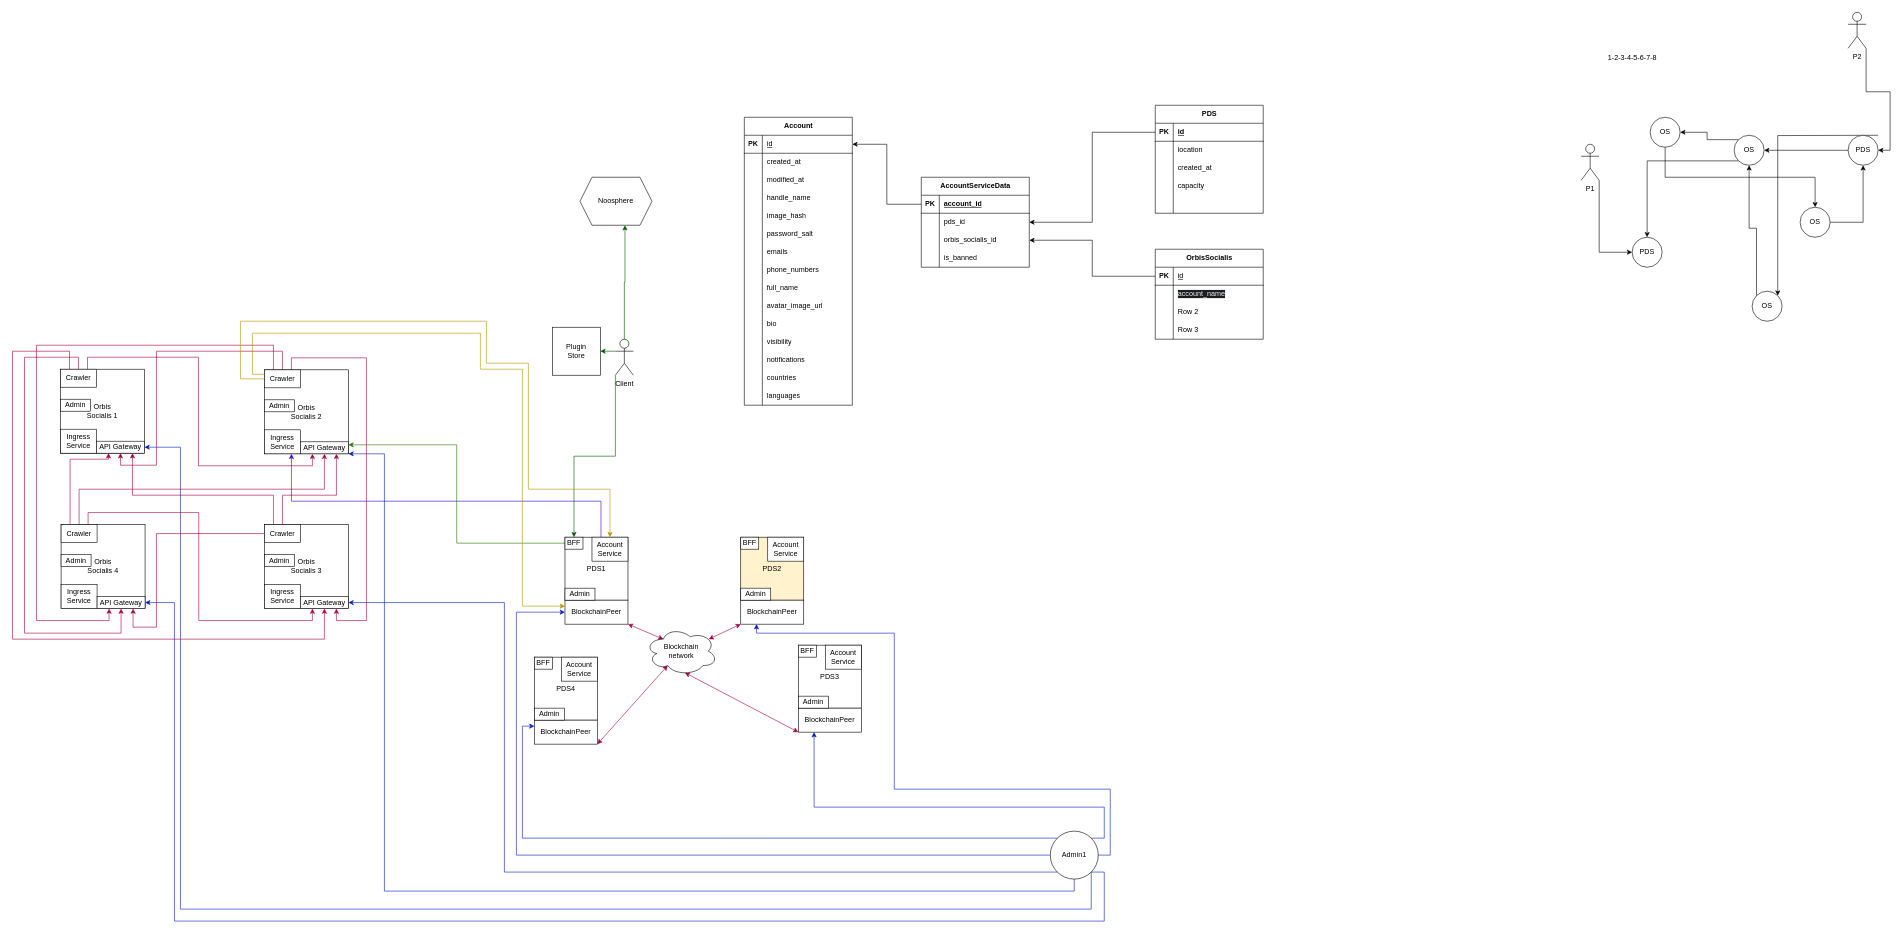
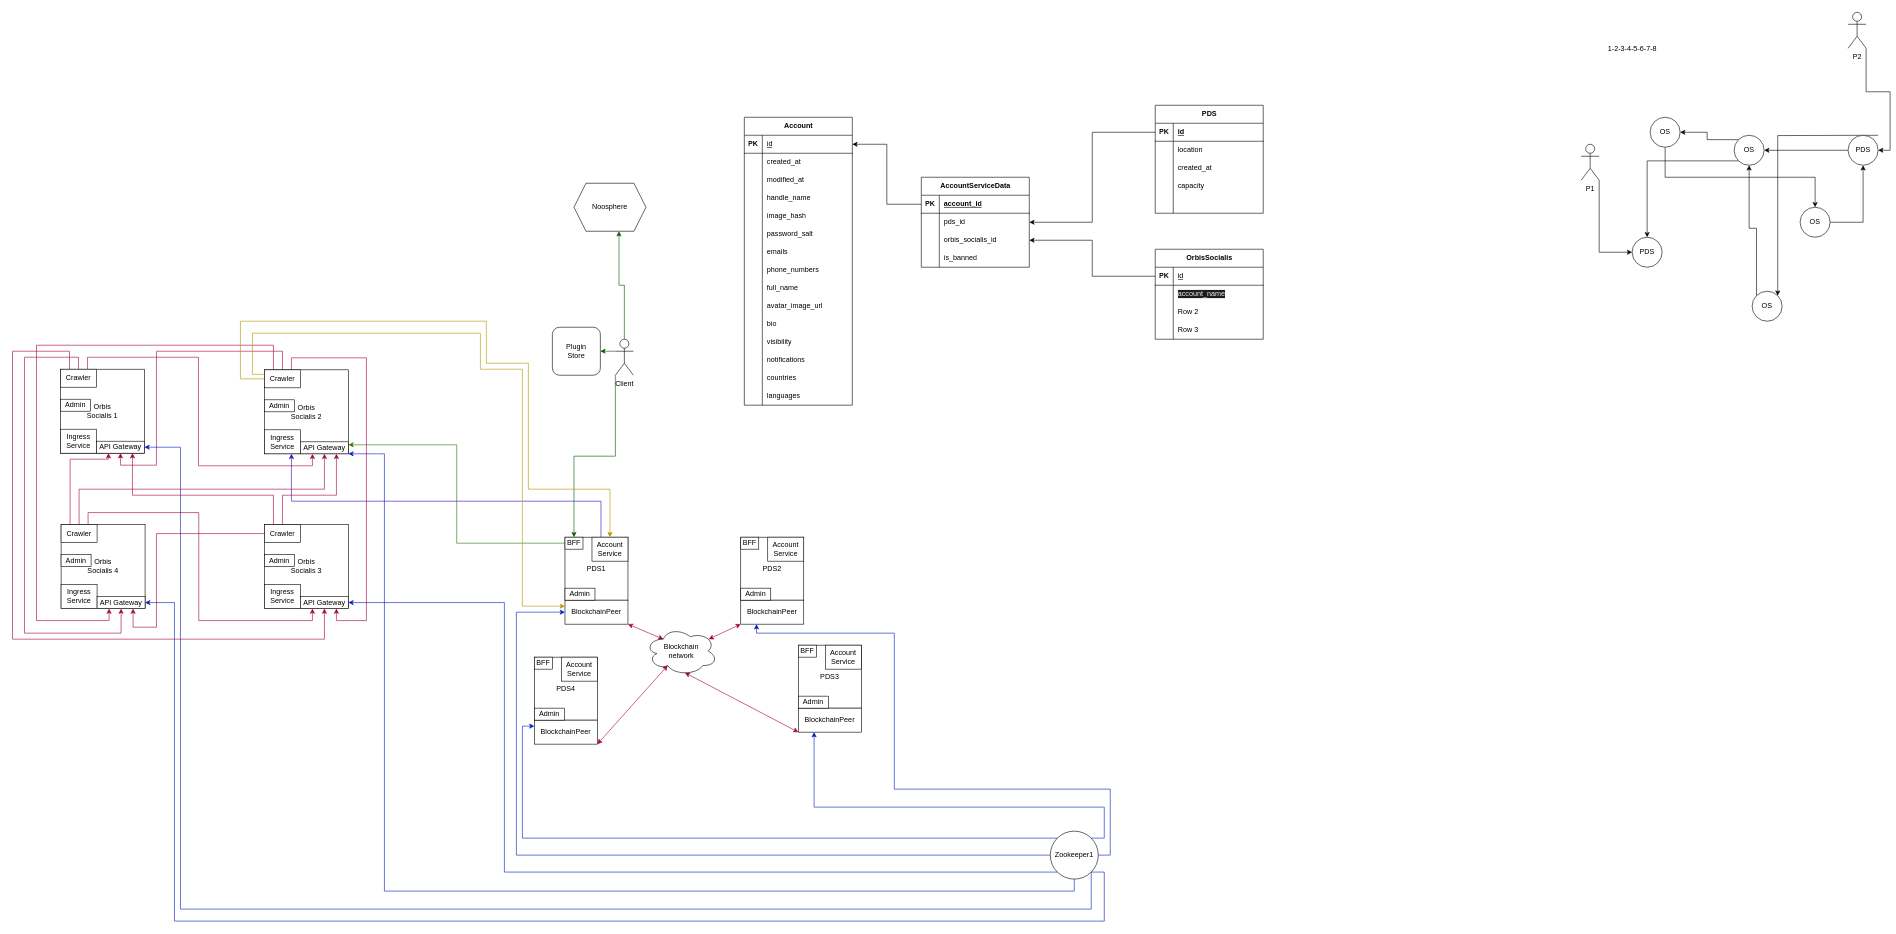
(1632, 62) -> (1632, 53)
(616, 201) -> (610, 207)
(576, 351) -> (576, 351)
(772, 569) -> (772, 569)
(1074, 855) -> (1074, 855)
